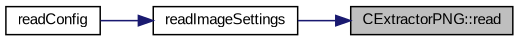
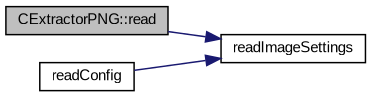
(317, 21) -> (187, 34)
